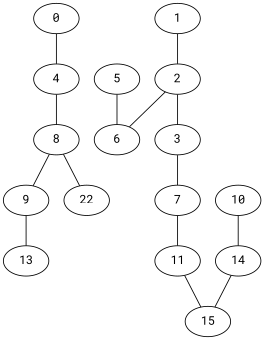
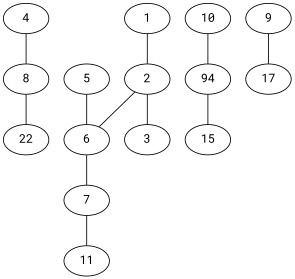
(56, 19) -> none
(41, 170) -> none
(178, 170) -> (87, 170)
(26, 261) -> (268, 79)
(238, 261) -> (208, 79)
(193, 291) -> none
